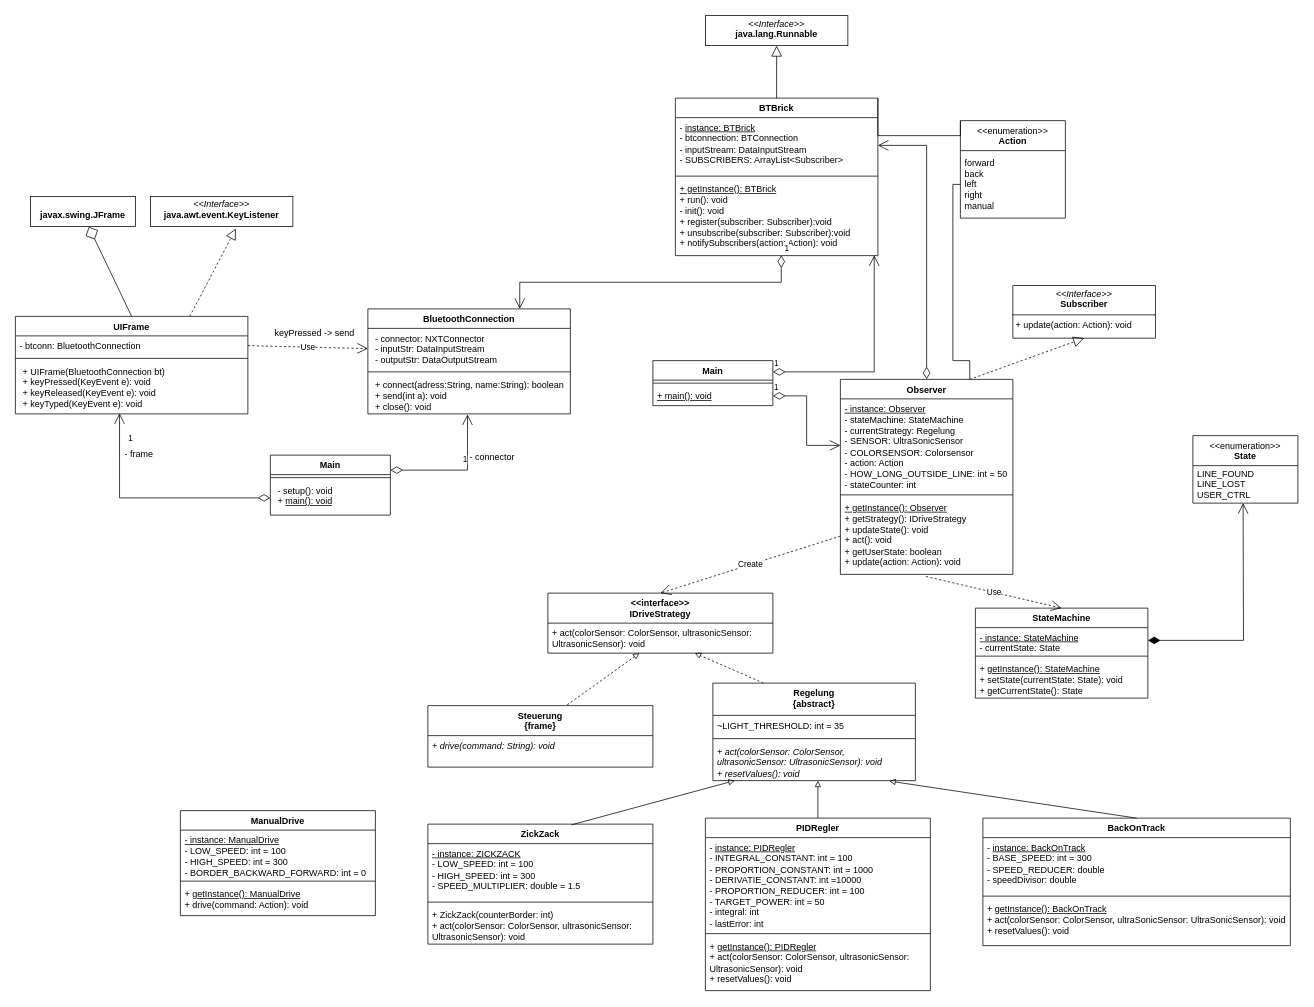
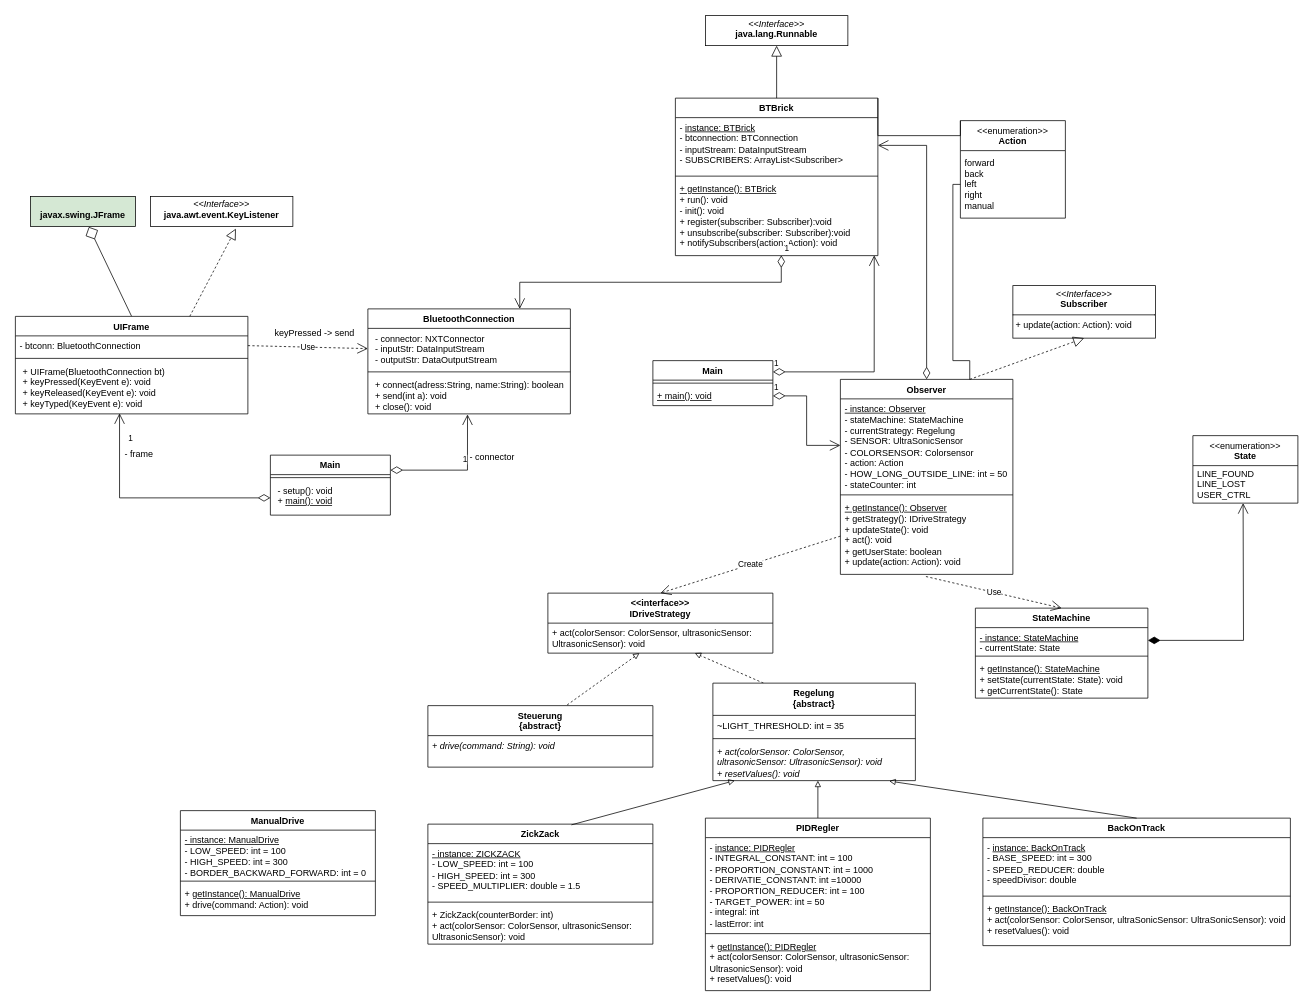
(83, 211) -> (83, 211)
(540, 721) -> (540, 721)
